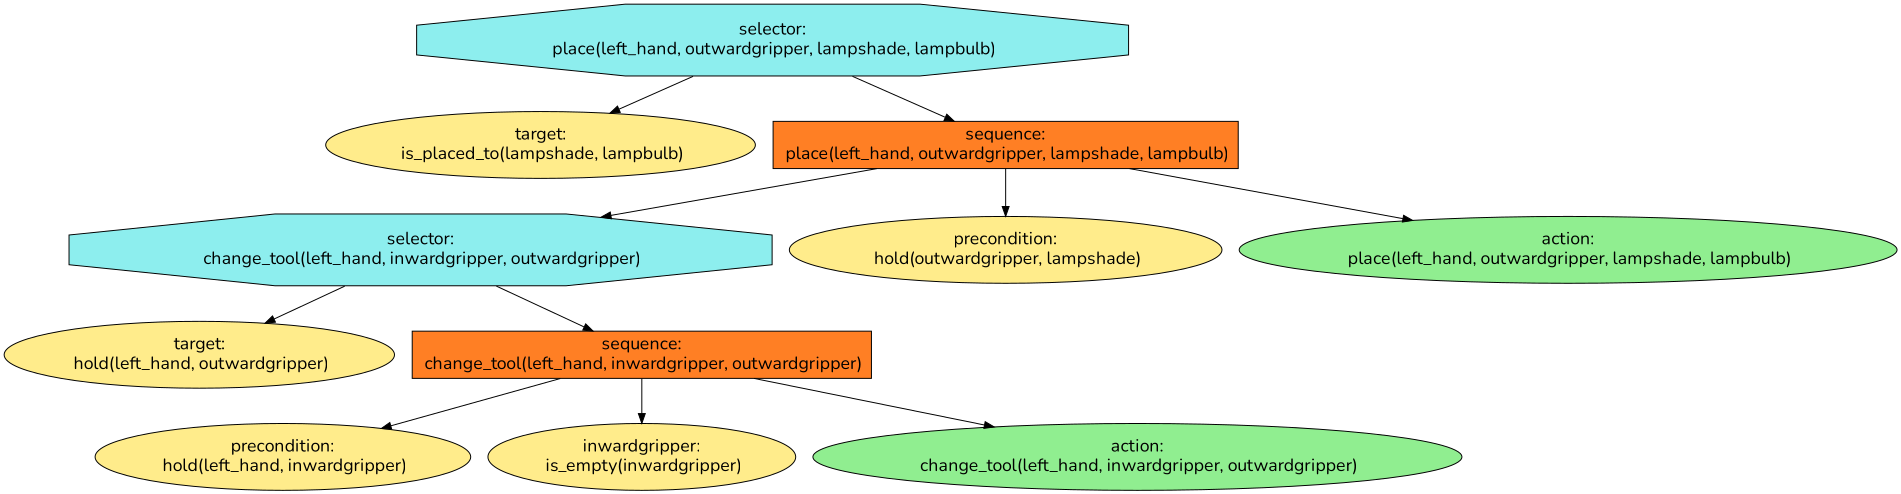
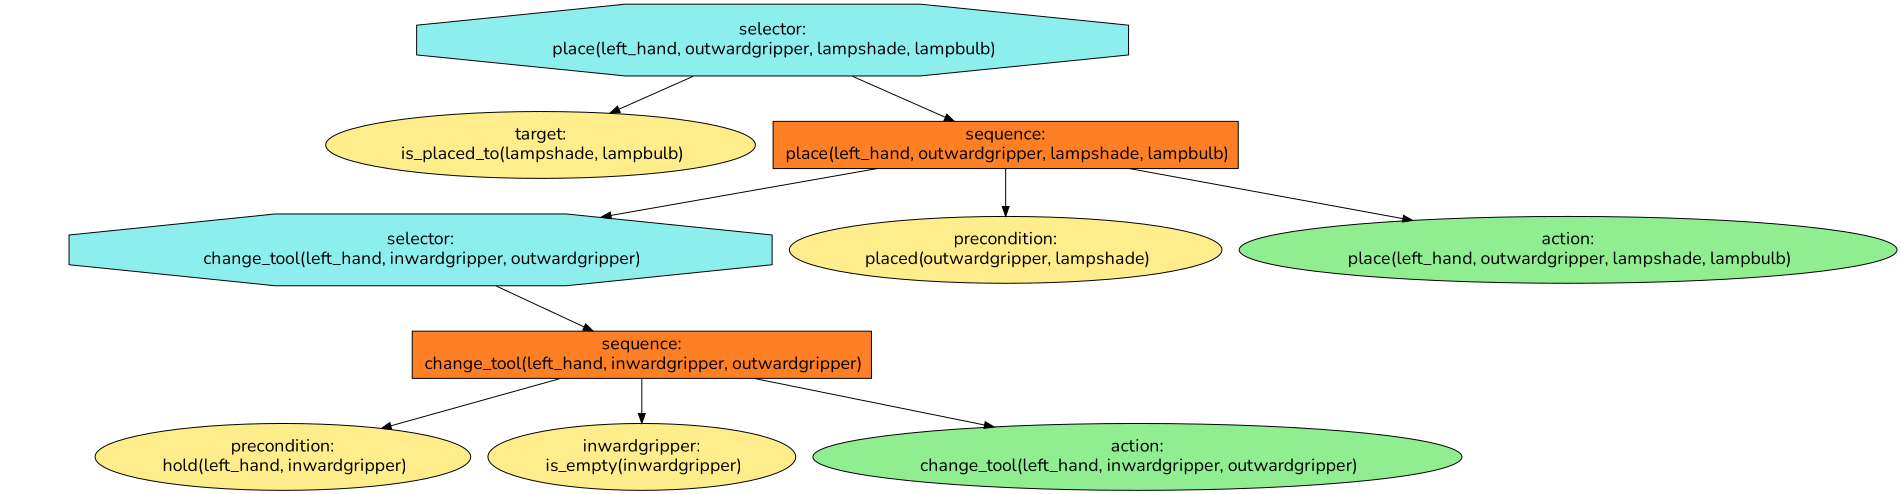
(1006, 250) -> (1006, 250)
(199, 355) -> none
